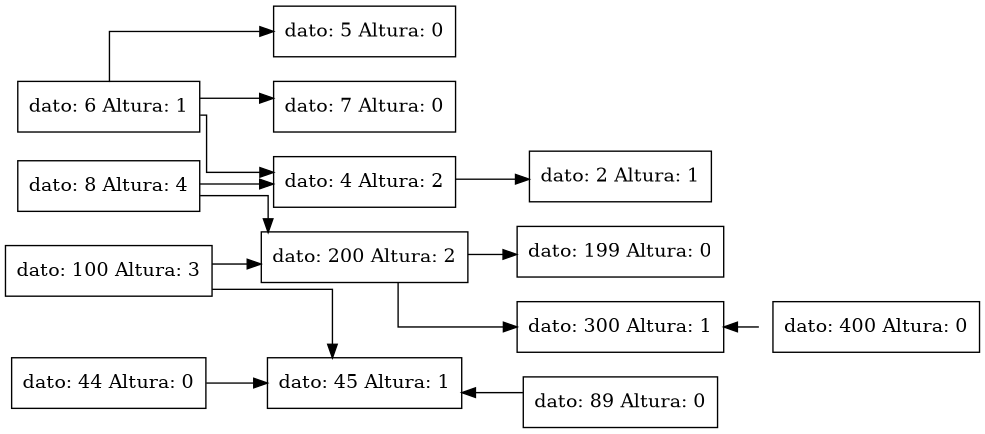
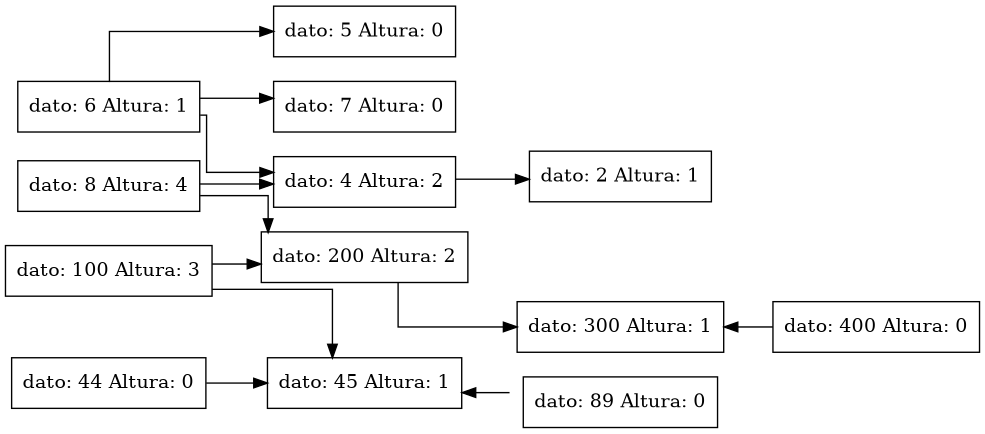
(620, 252) -> none
(748, 327) -> (755, 327)
(499, 393) -> (493, 393)
